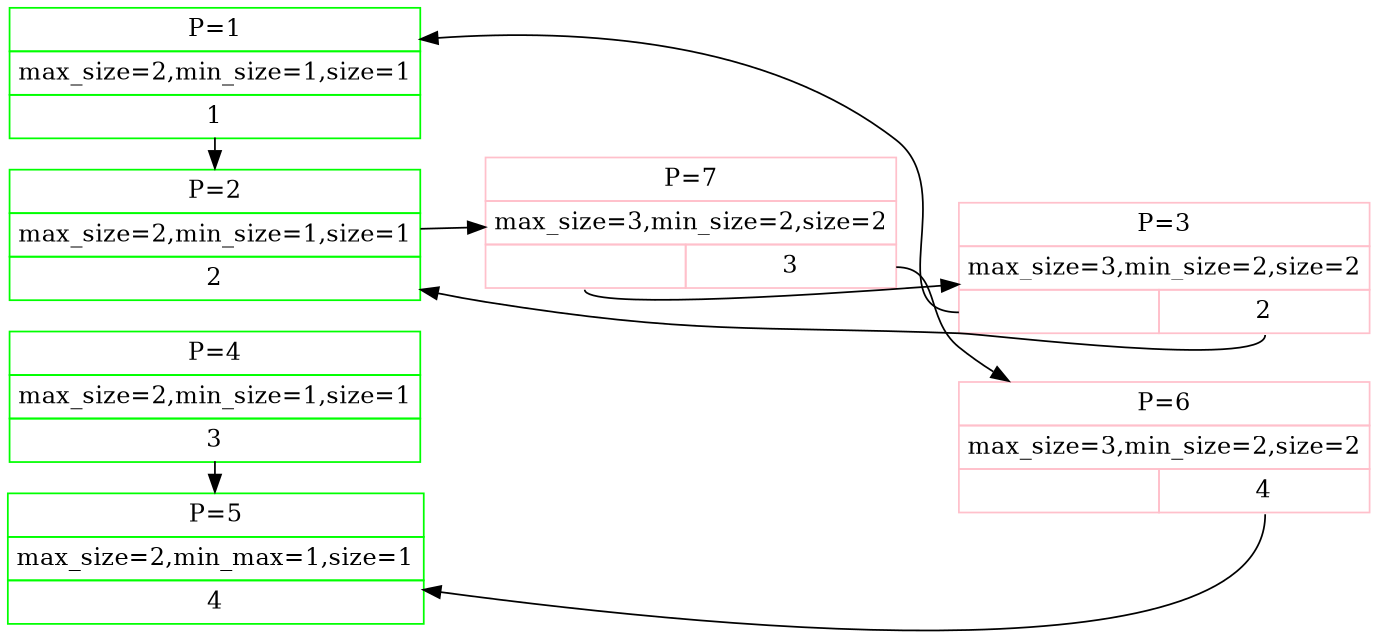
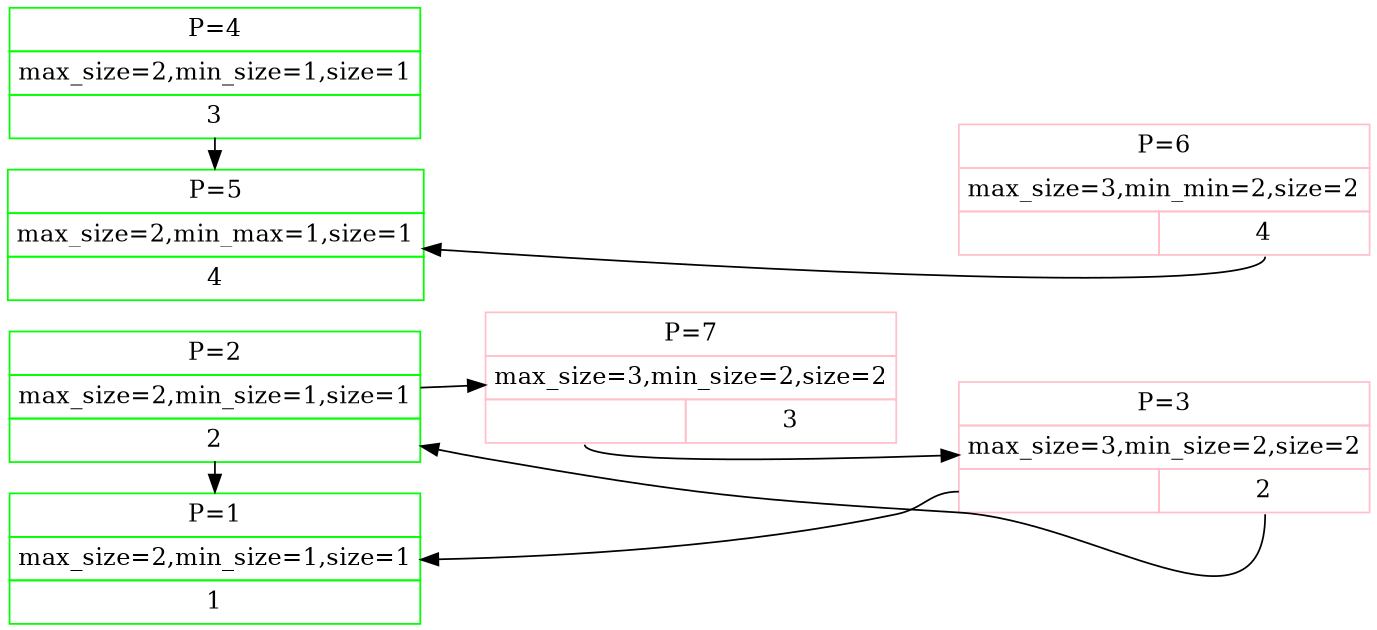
(215, 144) -> (215, 468)
(940, 321) -> none
(1164, 446) -> (1164, 189)
